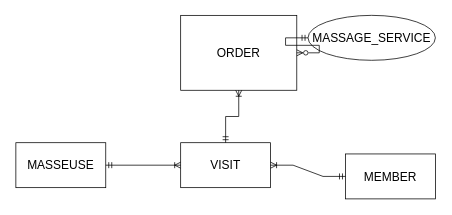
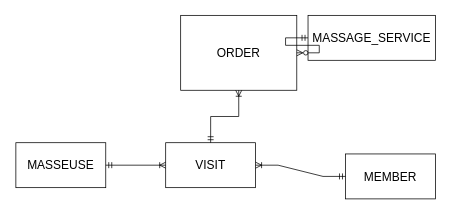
(372, 38) -> (372, 38)
(225, 165) -> (210, 165)
